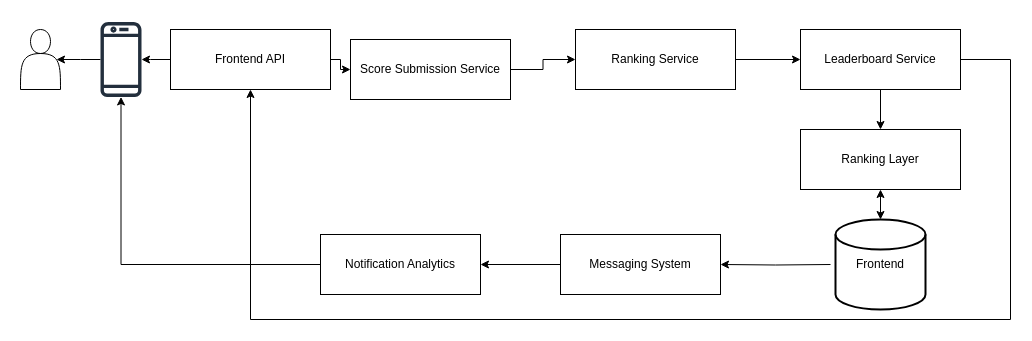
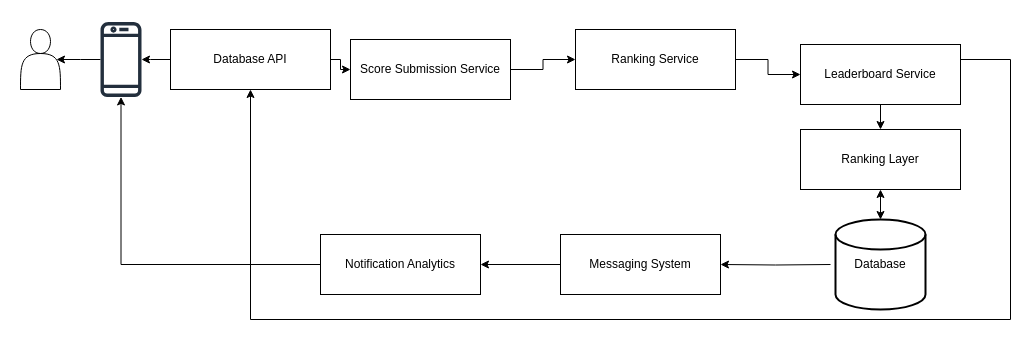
(251, 60) -> (251, 60)
(881, 60) -> (881, 75)
(881, 265) -> (881, 265)
